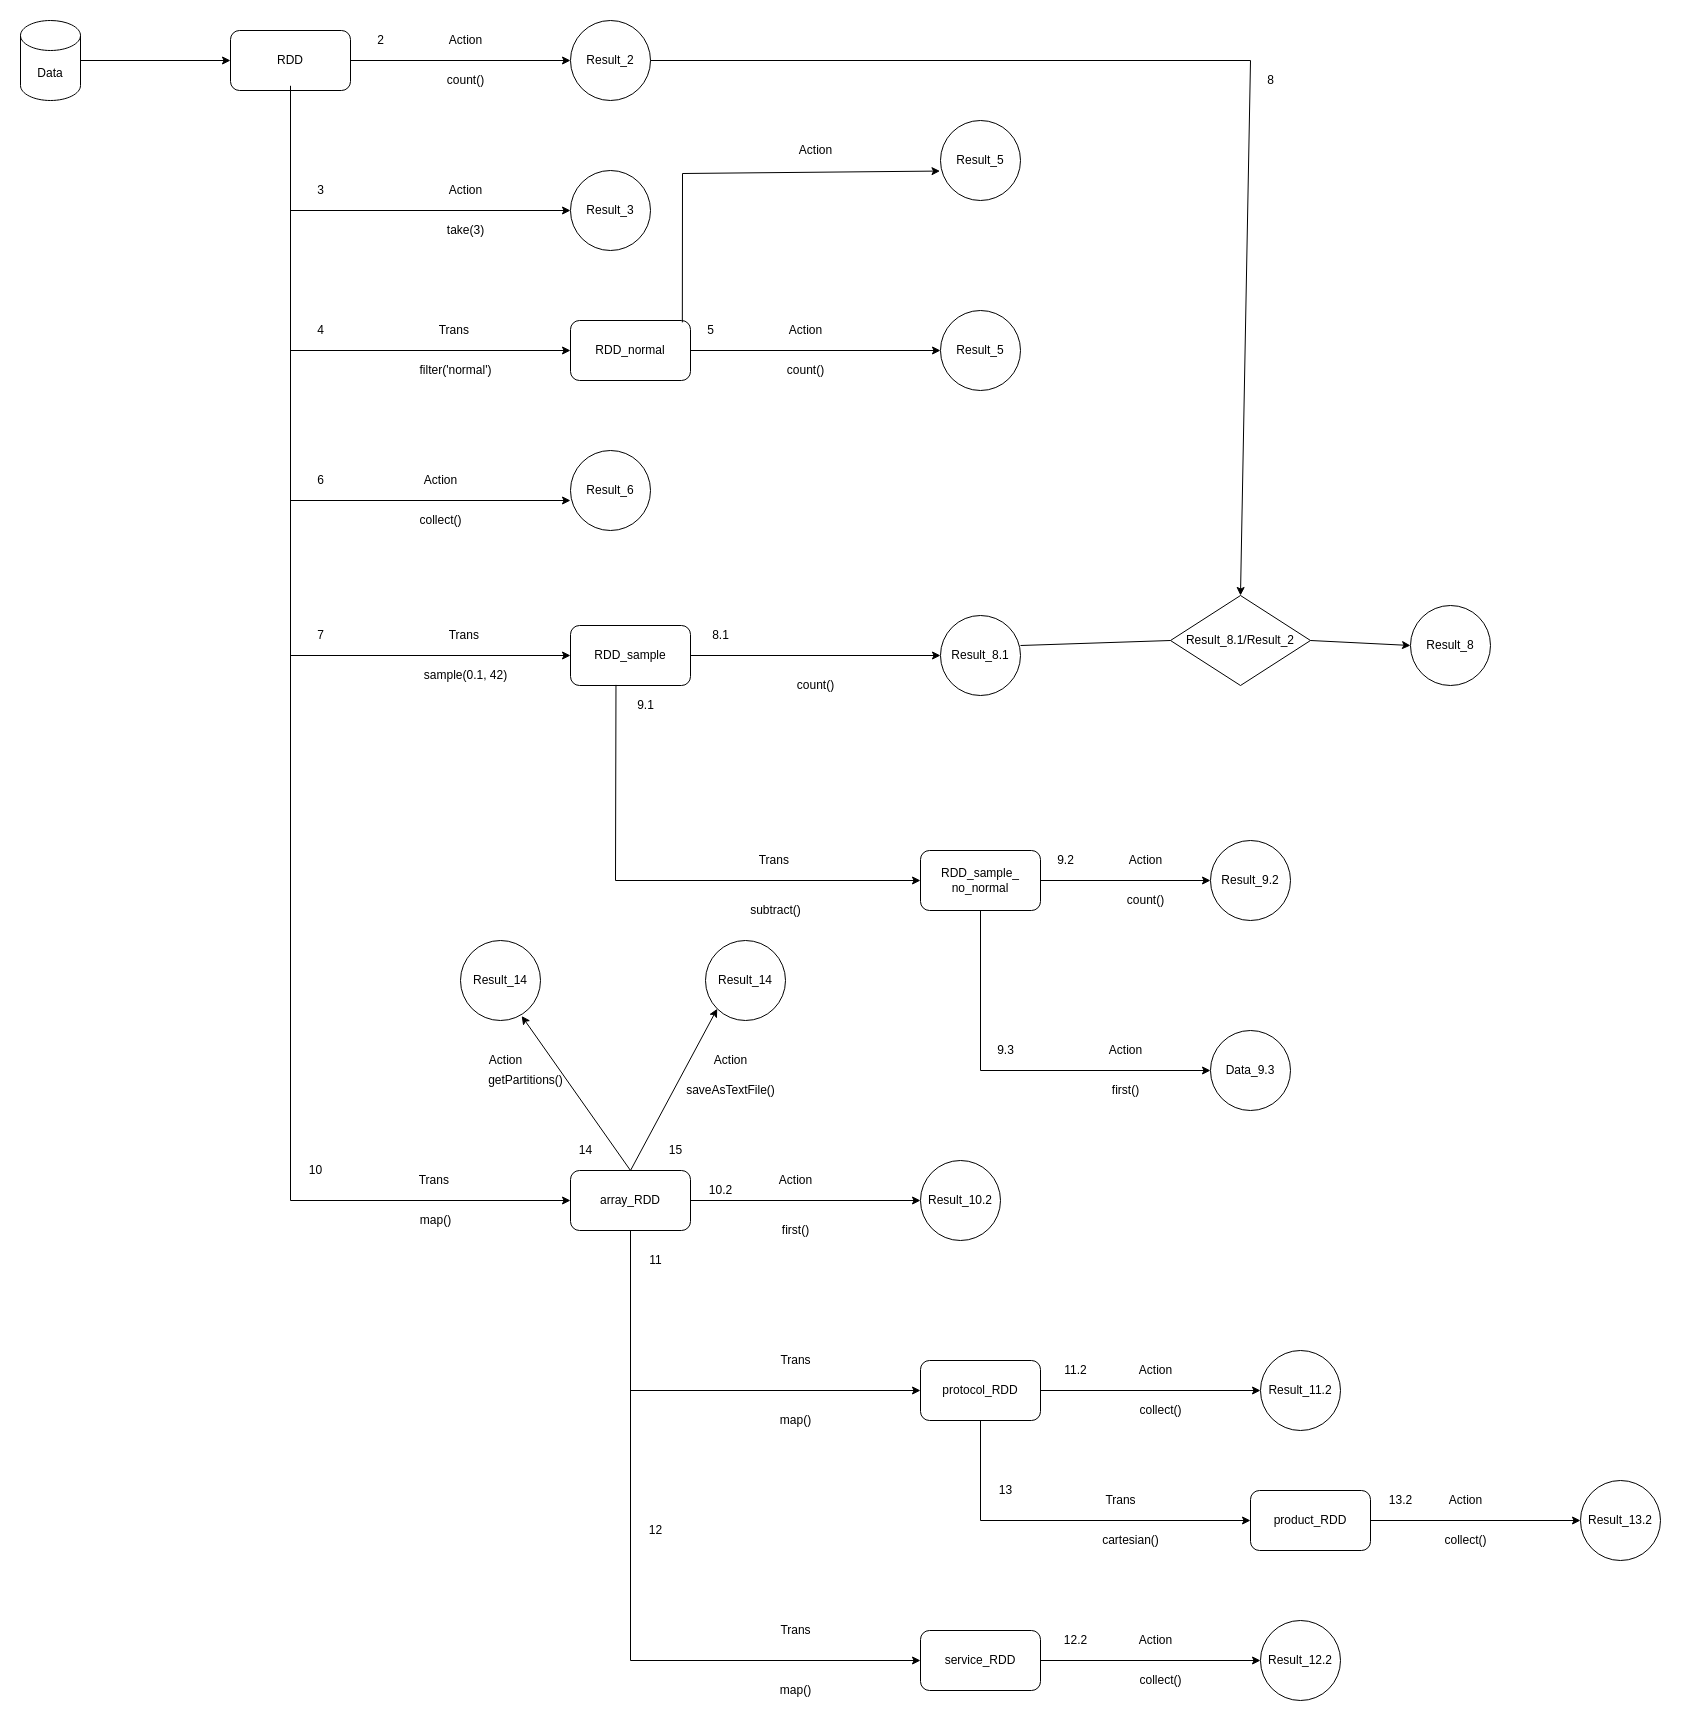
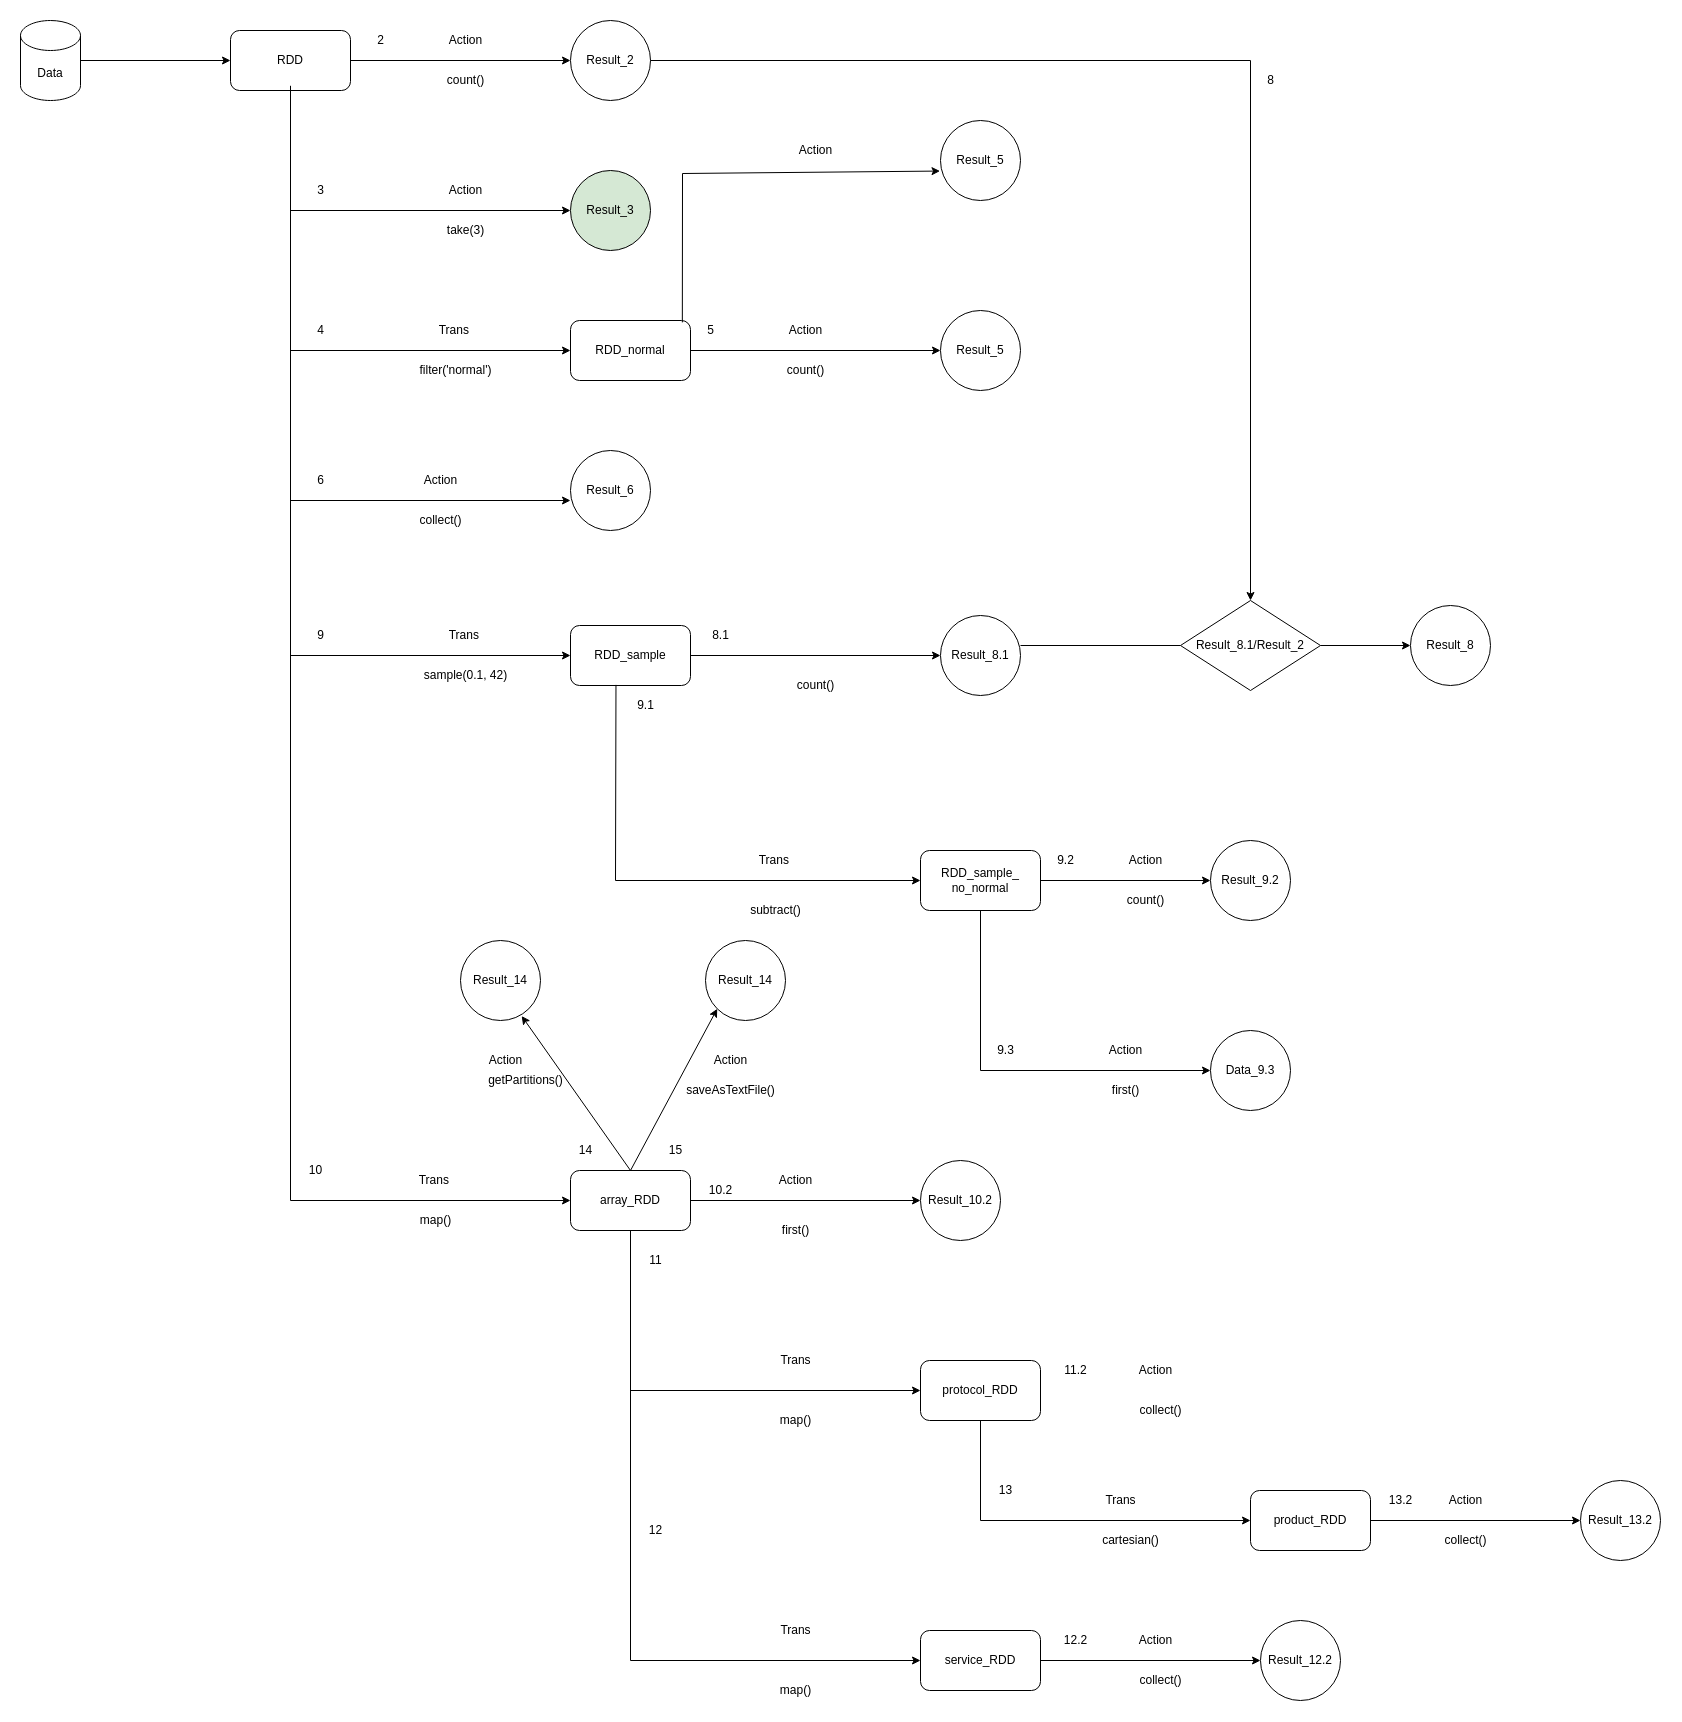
(611, 211) -> (611, 211)
(321, 636) -> (321, 636)
(1241, 641) -> (1251, 646)
(1147, 1391) -> none
(1301, 1391) -> none
